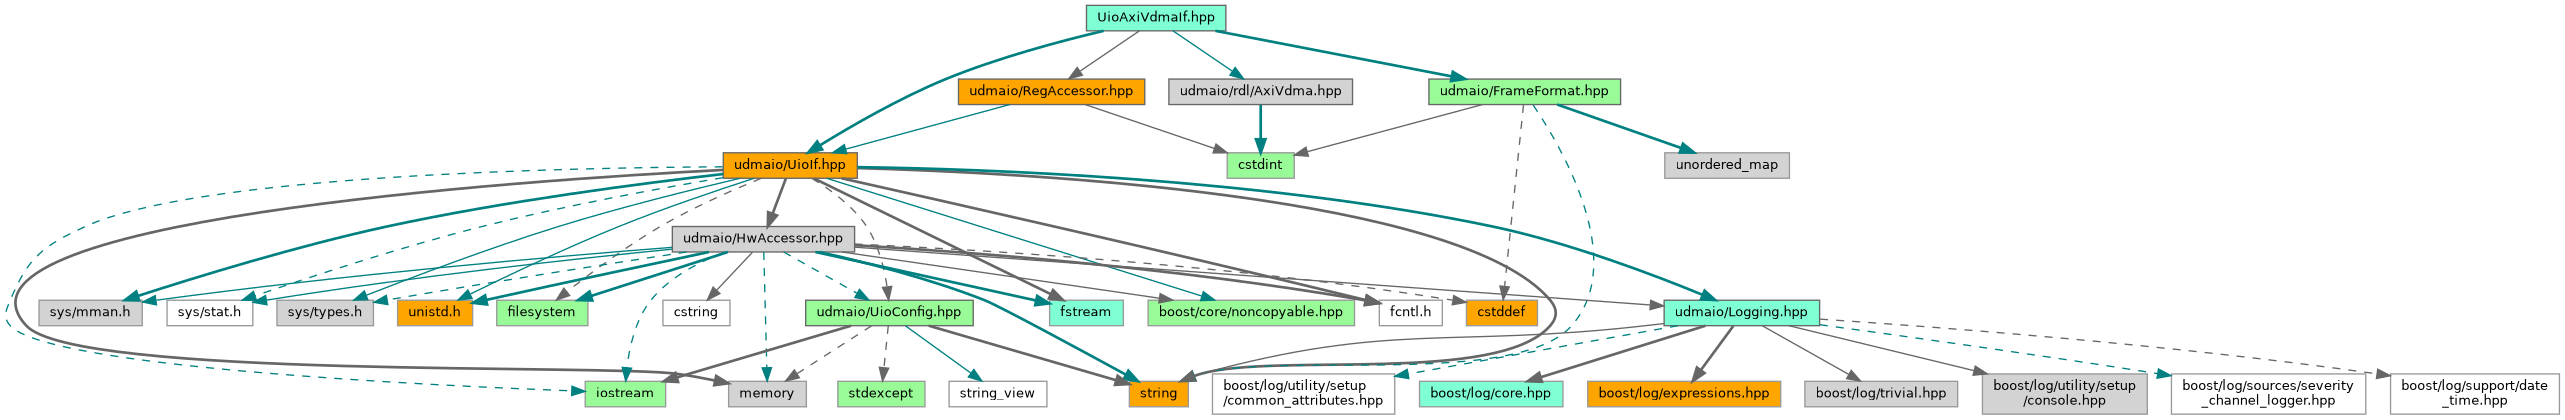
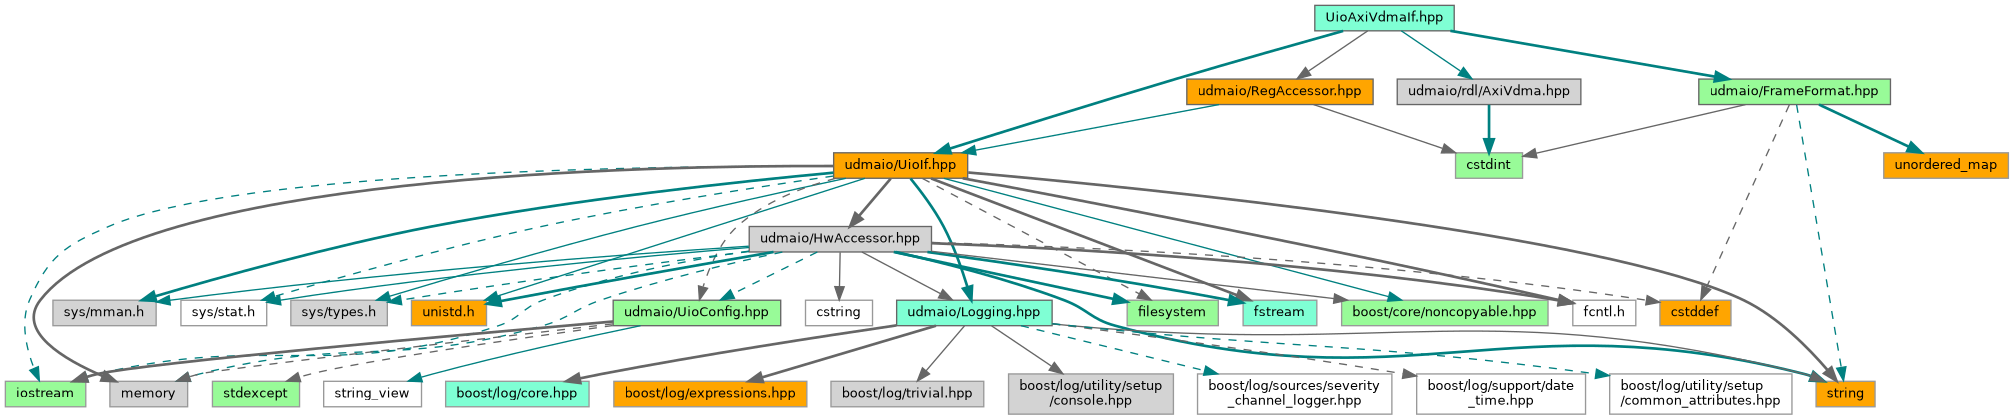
(1727, 166) -> (1946, 166)
(1022, 353) -> none
